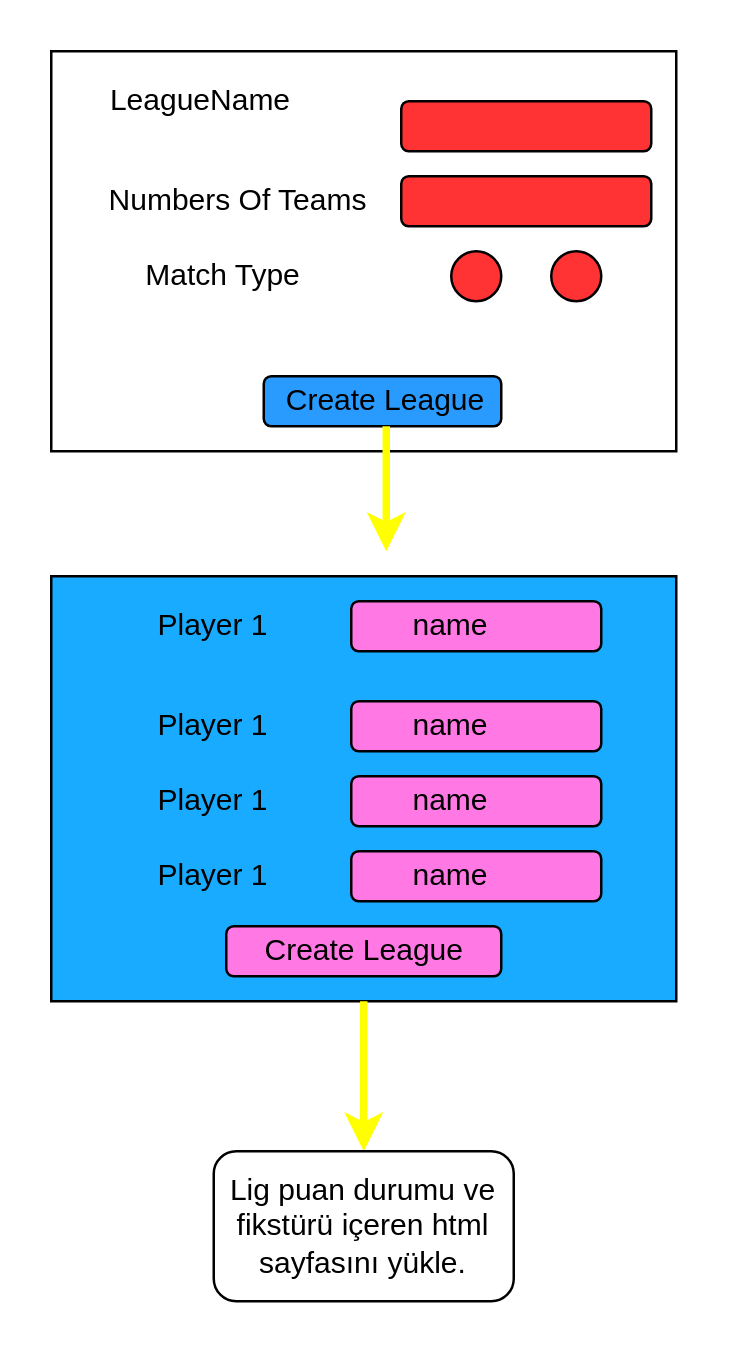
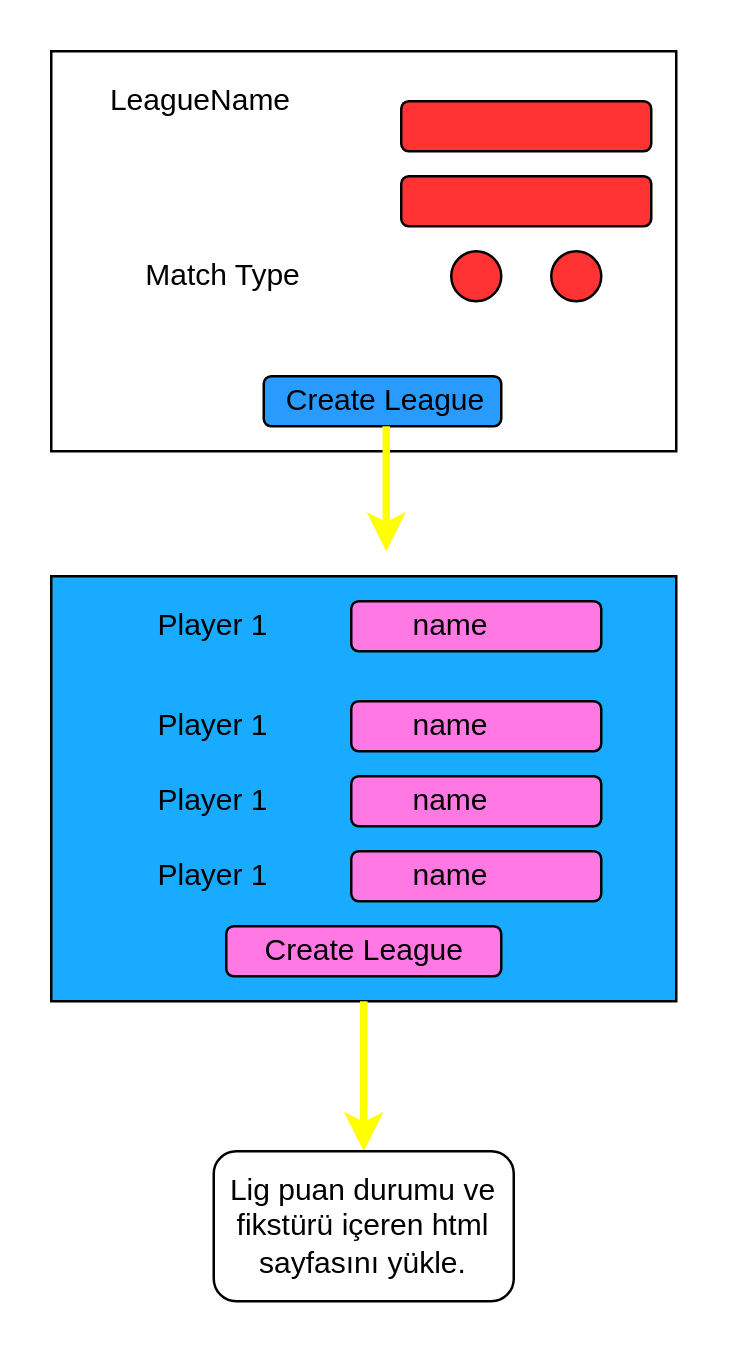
(239, 201) -> none
